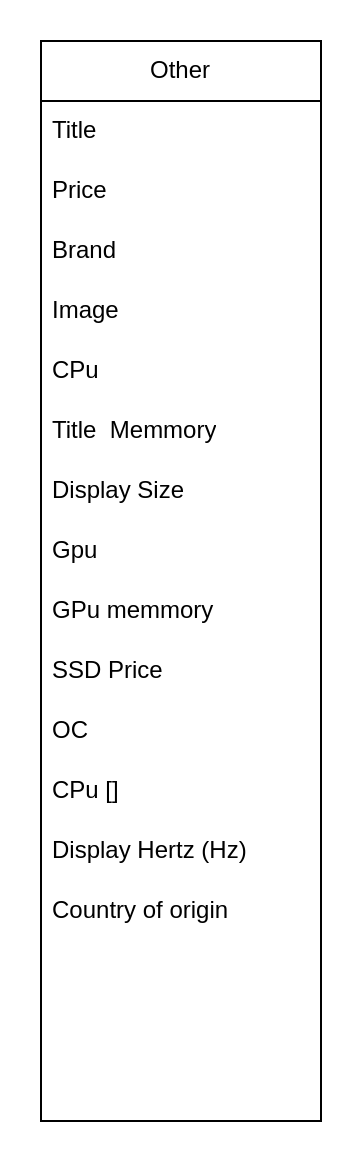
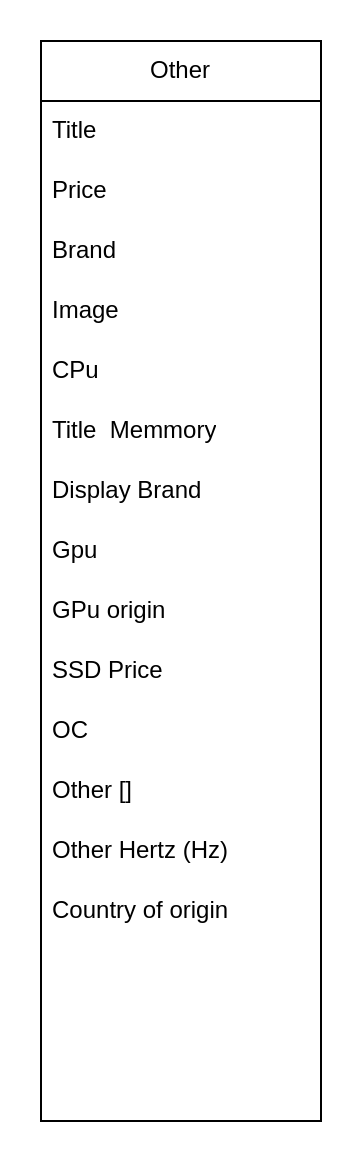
(121, 491) -> (131, 491)
(124, 611) -> (111, 611)
(90, 791) -> (104, 791)
(161, 851) -> (154, 851)
